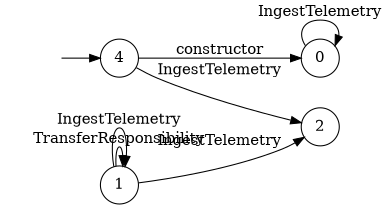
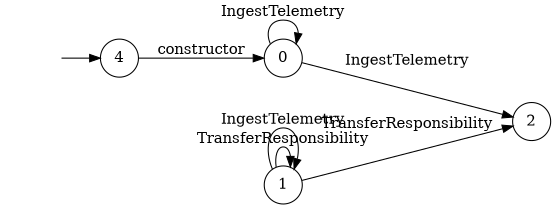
(212, 98) -> (402, 89)
(220, 141) -> (407, 124)
